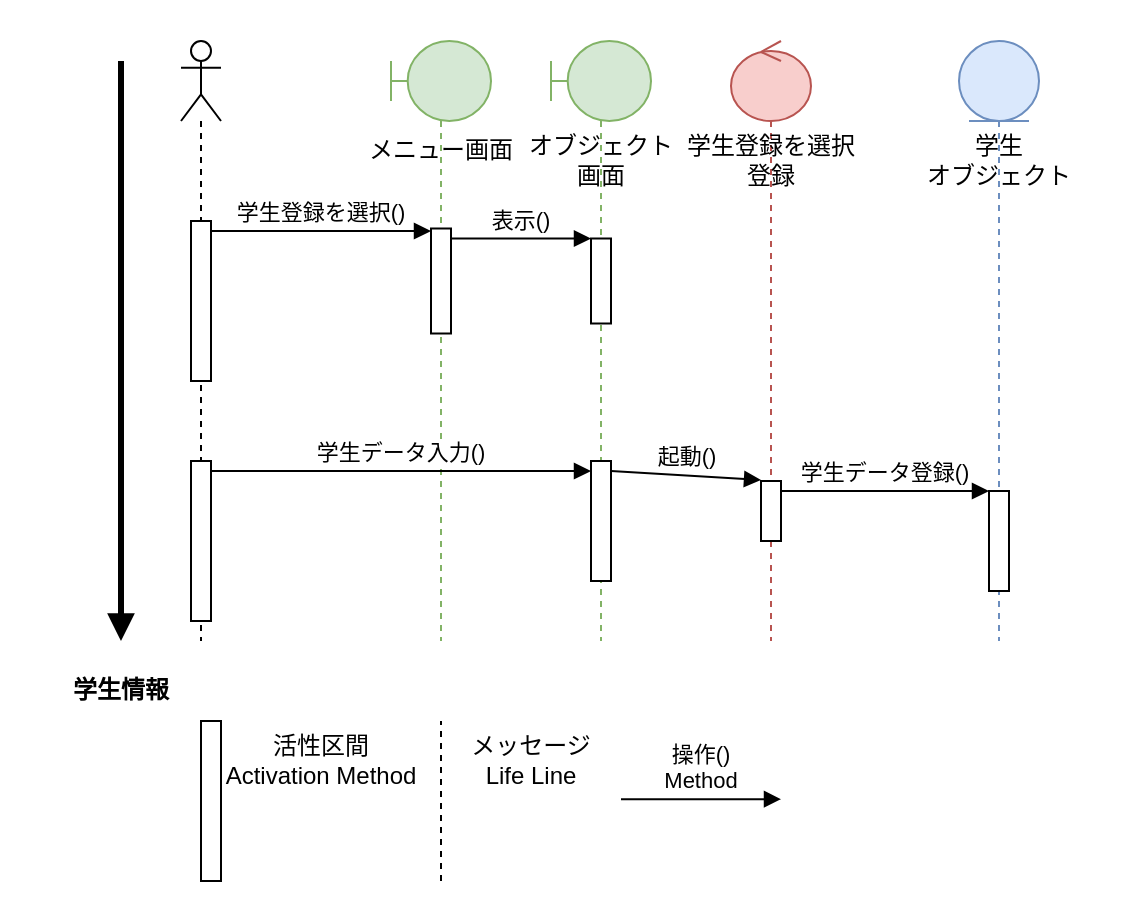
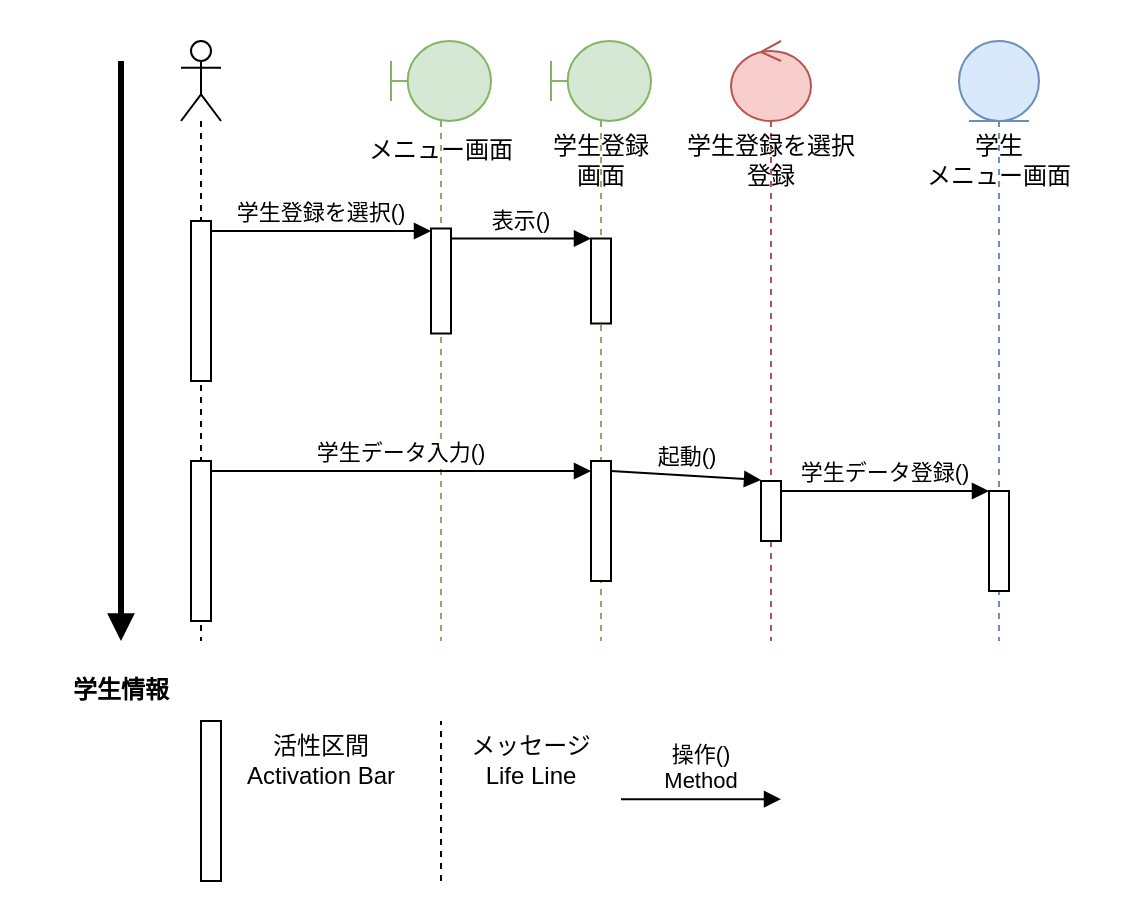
(602, 161) -> (602, 161)
(1000, 161) -> (1000, 161)
(322, 761) -> (322, 761)
